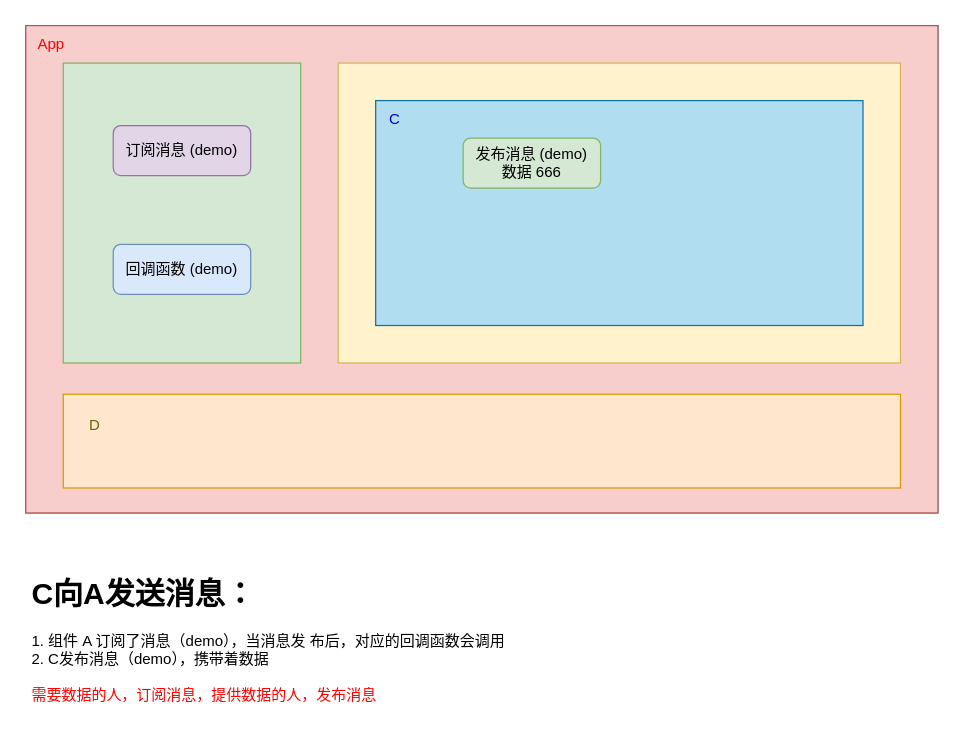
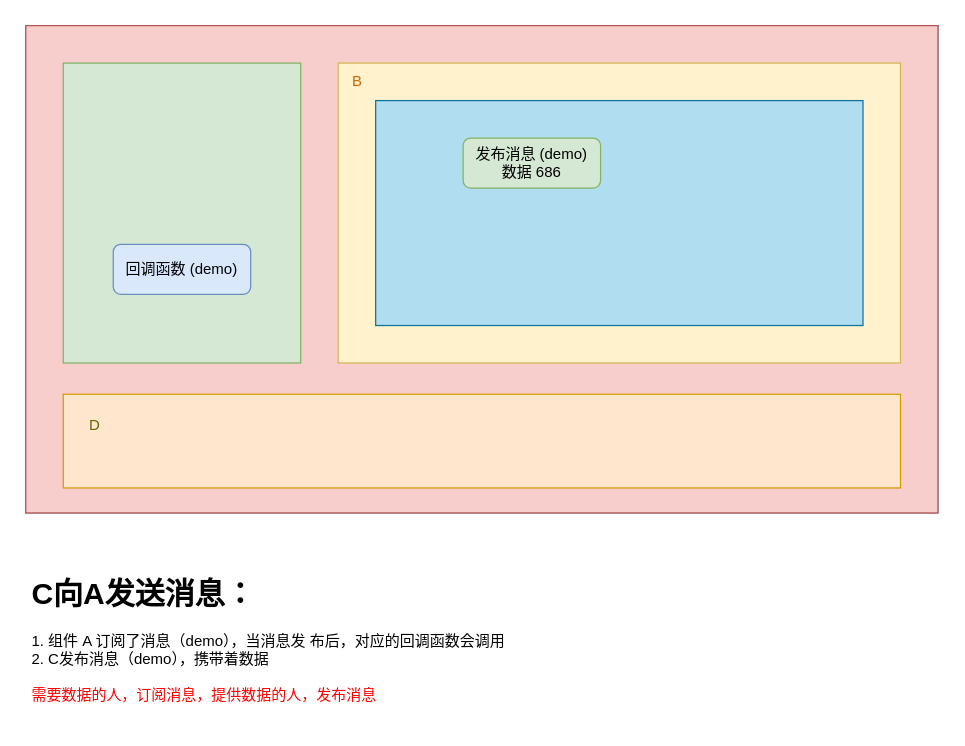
(51, 44) -> none
none -> (357, 82)
(394, 119) -> none
(182, 151) -> none
(532, 163) -> (532, 163)
